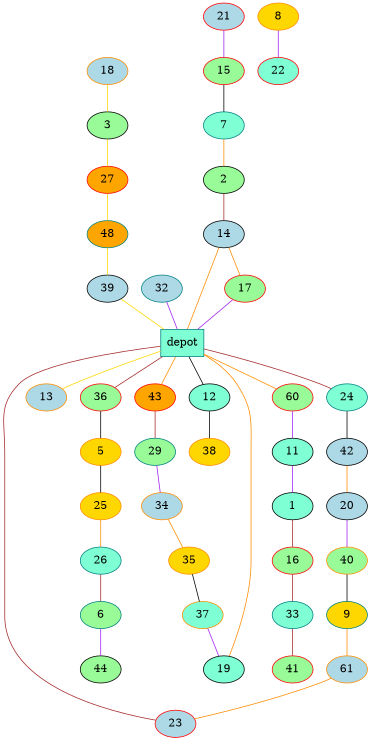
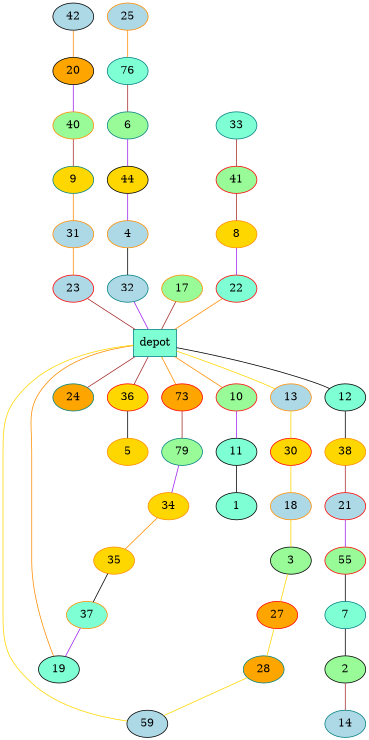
(224, 71) -> (345, 561)
(224, 153) -> (345, 642)
none -> (236, 207)
(108, 234) -> (264, 669)
none -> (128, 234)
(224, 234) -> (345, 724)
(234, 261) -> none
(203, 288) -> (199, 314)
(108, 289) -> (147, 724)
(245, 289) -> (182, 289)
(215, 315) -> (169, 315)
(101, 397) -> (128, 397)
(155, 397) -> (182, 397)
(293, 397) -> (236, 397)
(347, 397) -> (73, 397)
(347, 425) -> none
(155, 452) -> (182, 452)
none -> (291, 452)
(101, 479) -> none
(293, 479) -> (236, 479)
none -> (345, 479)
(101, 506) -> (128, 17)
(162, 506) -> (168, 506)
(347, 506) -> (73, 71)
(101, 561) -> (128, 71)
(293, 561) -> none
(347, 588) -> (73, 153)
(101, 669) -> (128, 180)
(347, 669) -> (73, 234)
